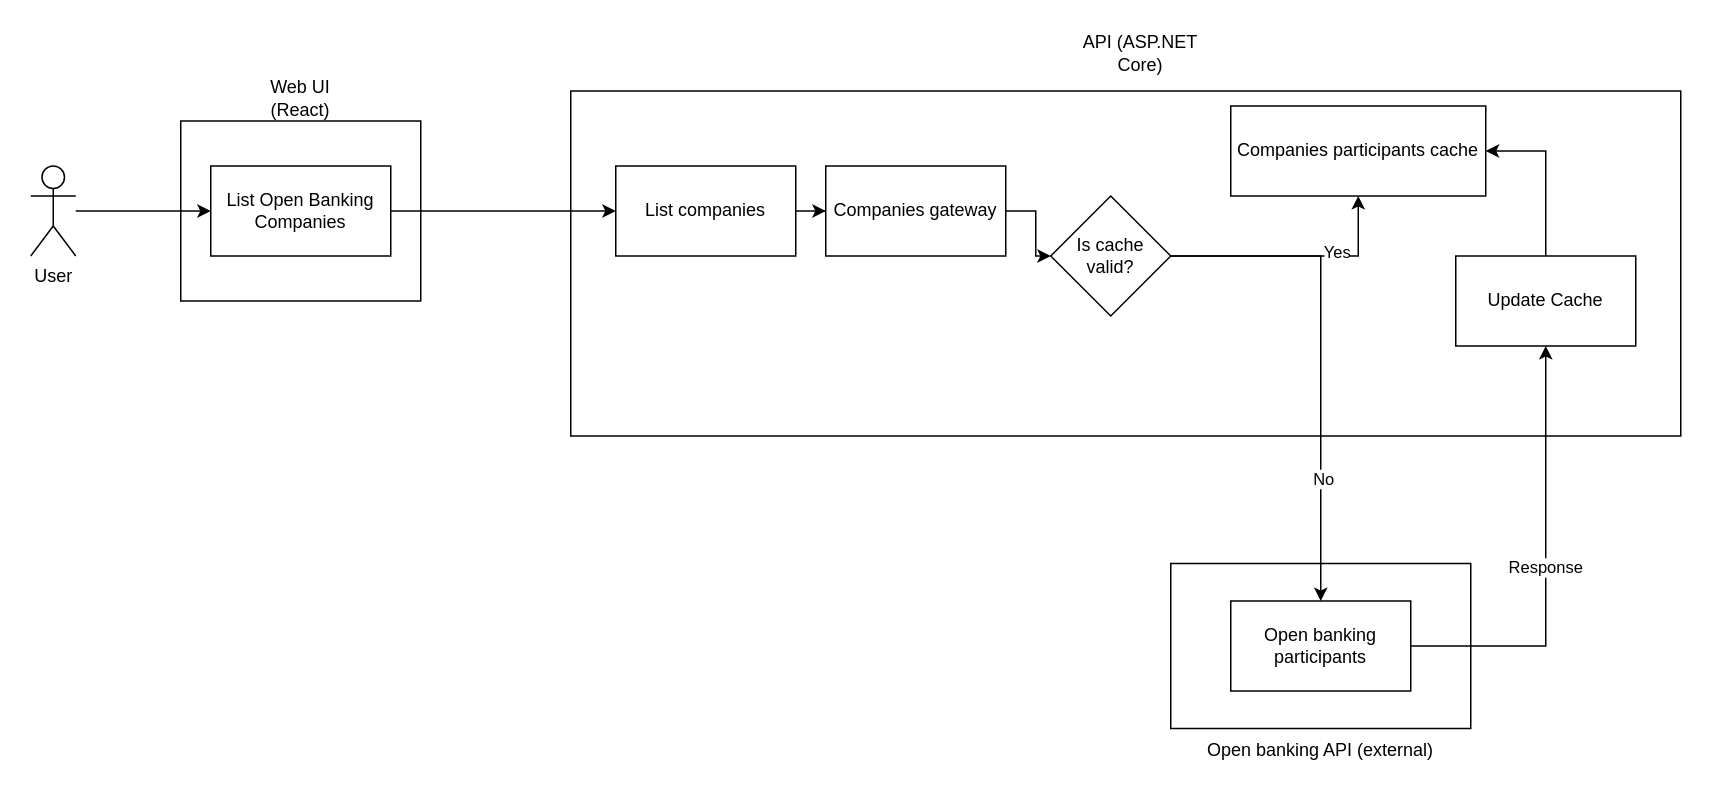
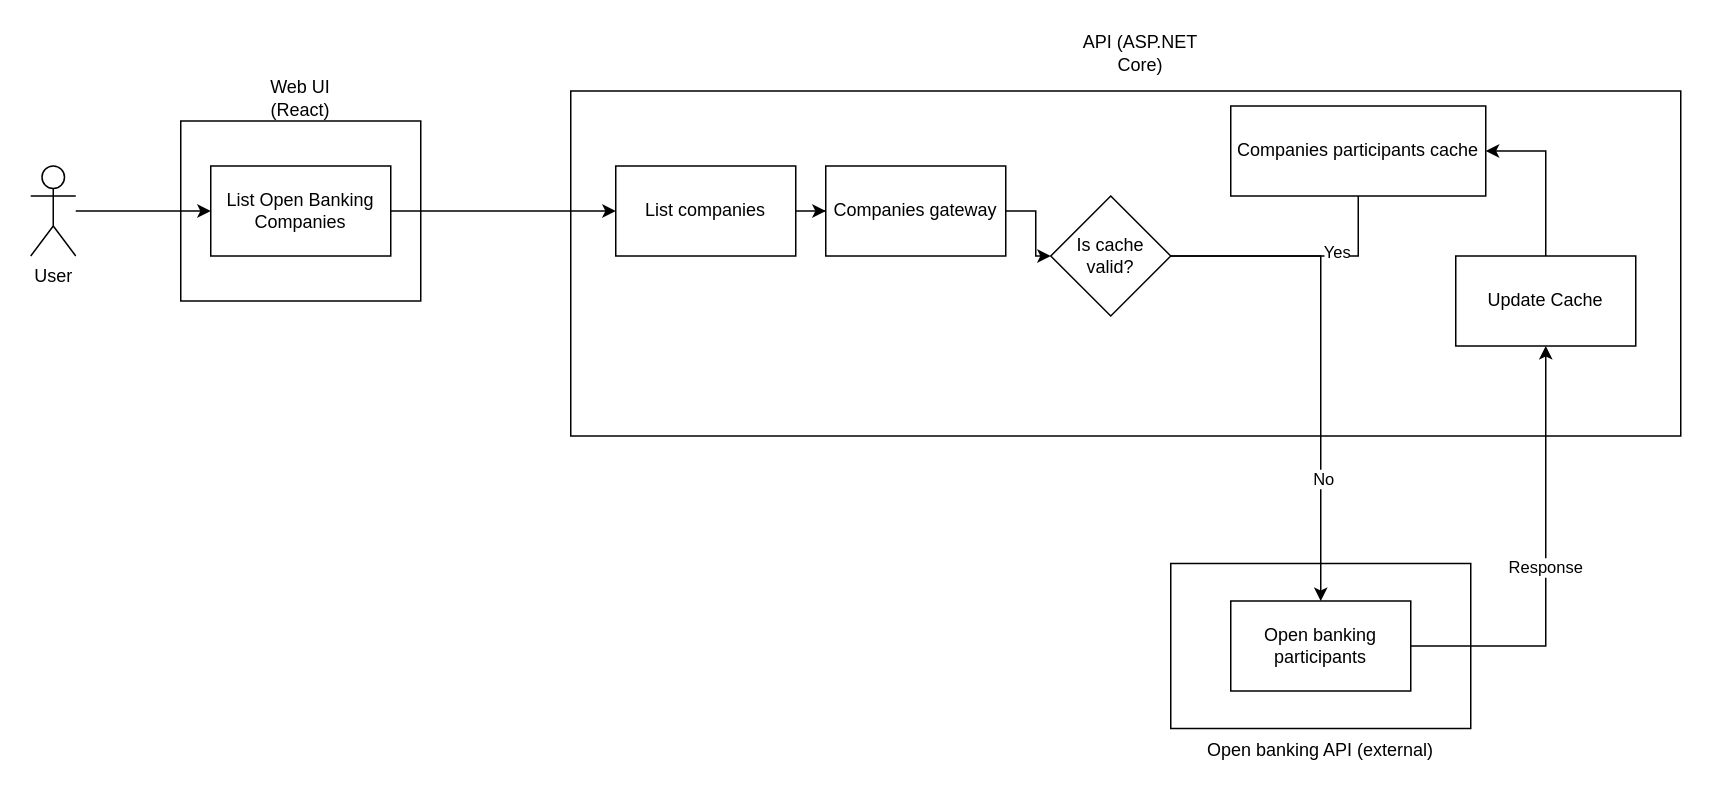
(1358, 207) -> (1358, 202)
